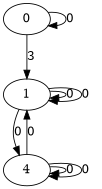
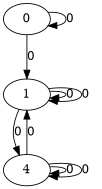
(31, 57) -> (31, 57)
